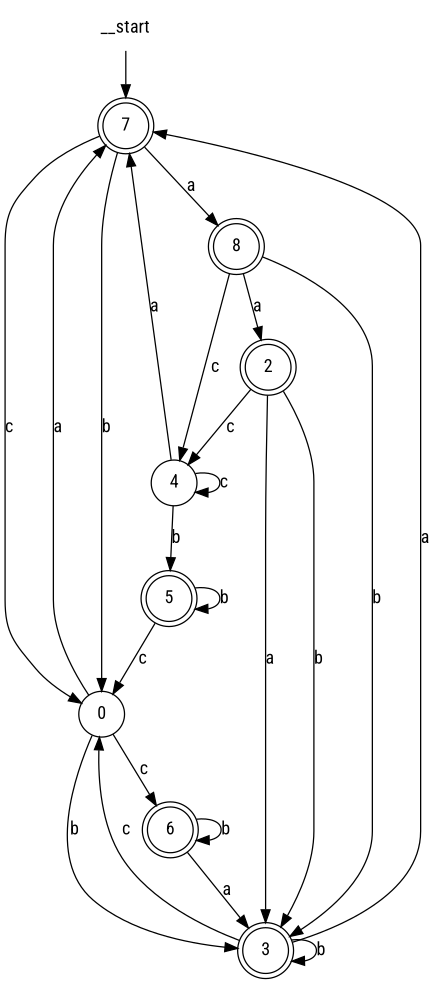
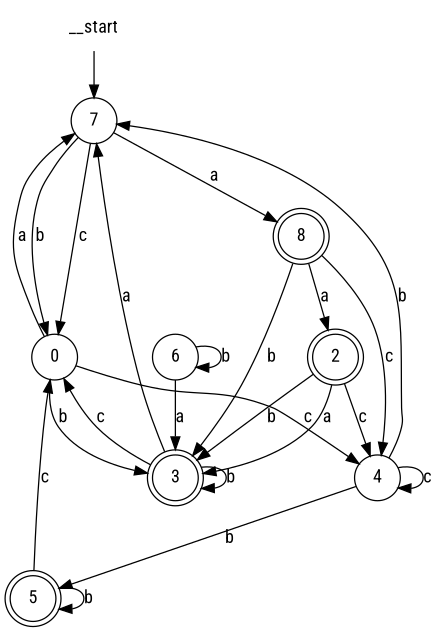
(126, 126) -> (94, 121)
(154, 307) -> (402, 297)
(131, 764) -> (219, 394)
(170, 830) -> (175, 357)
